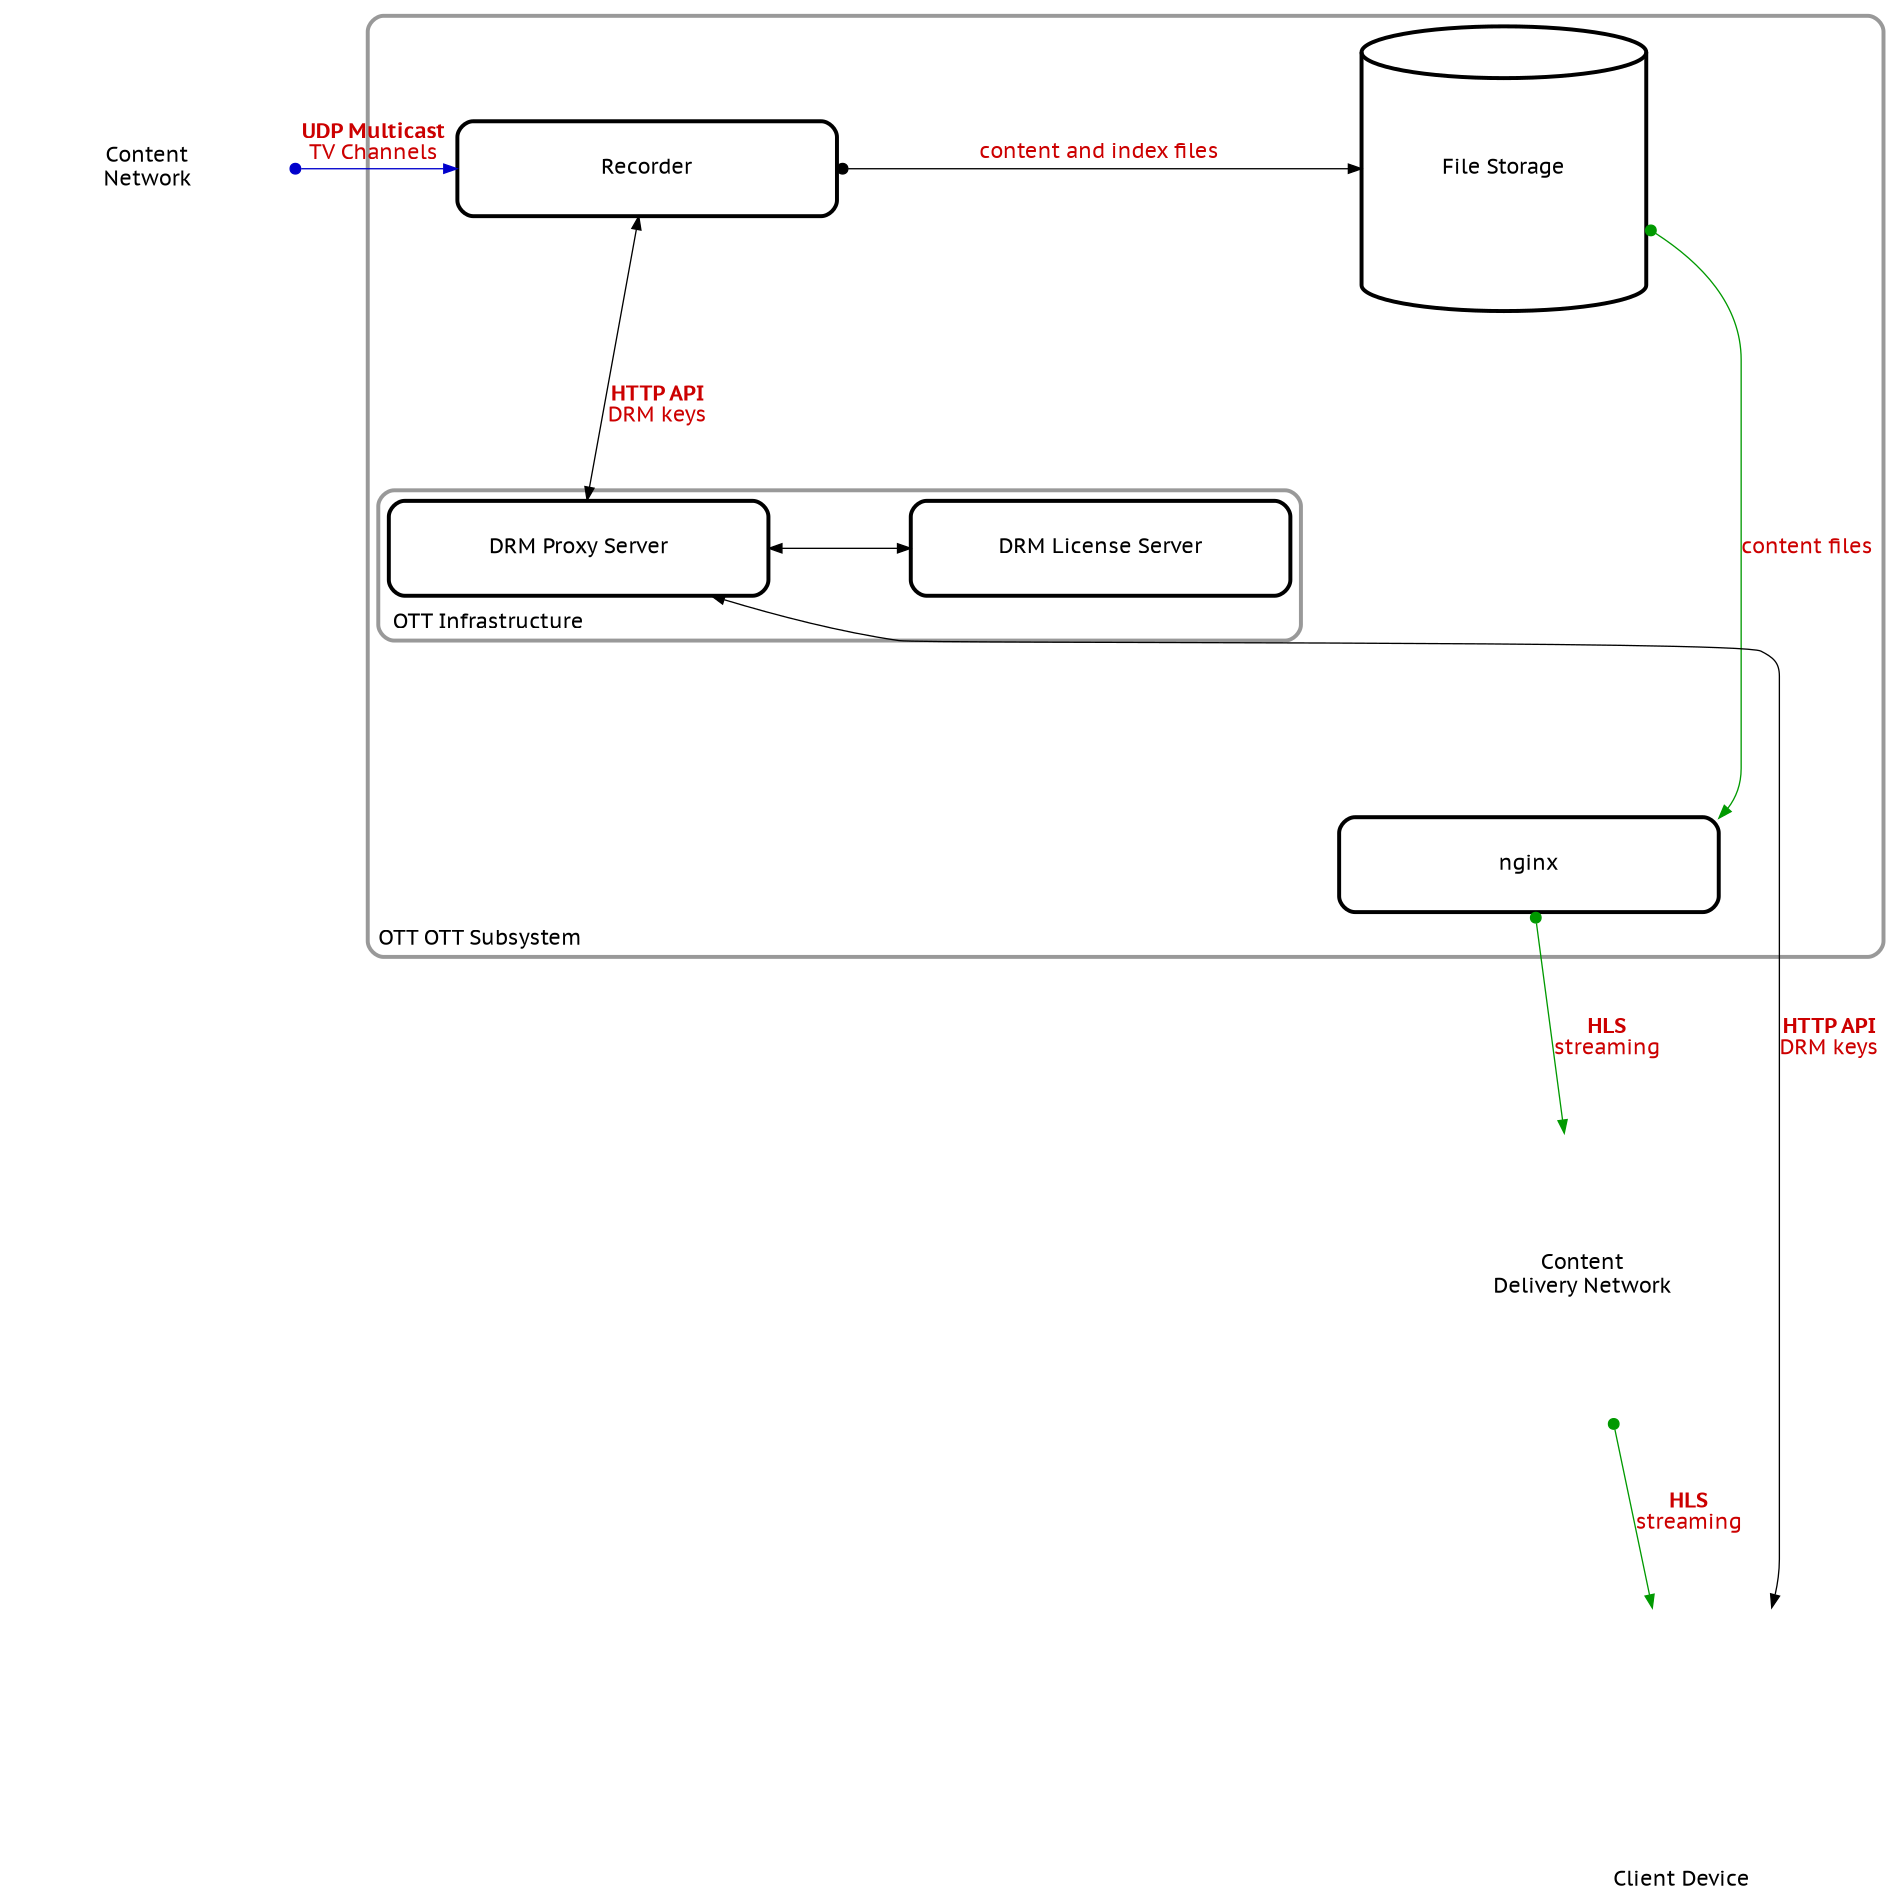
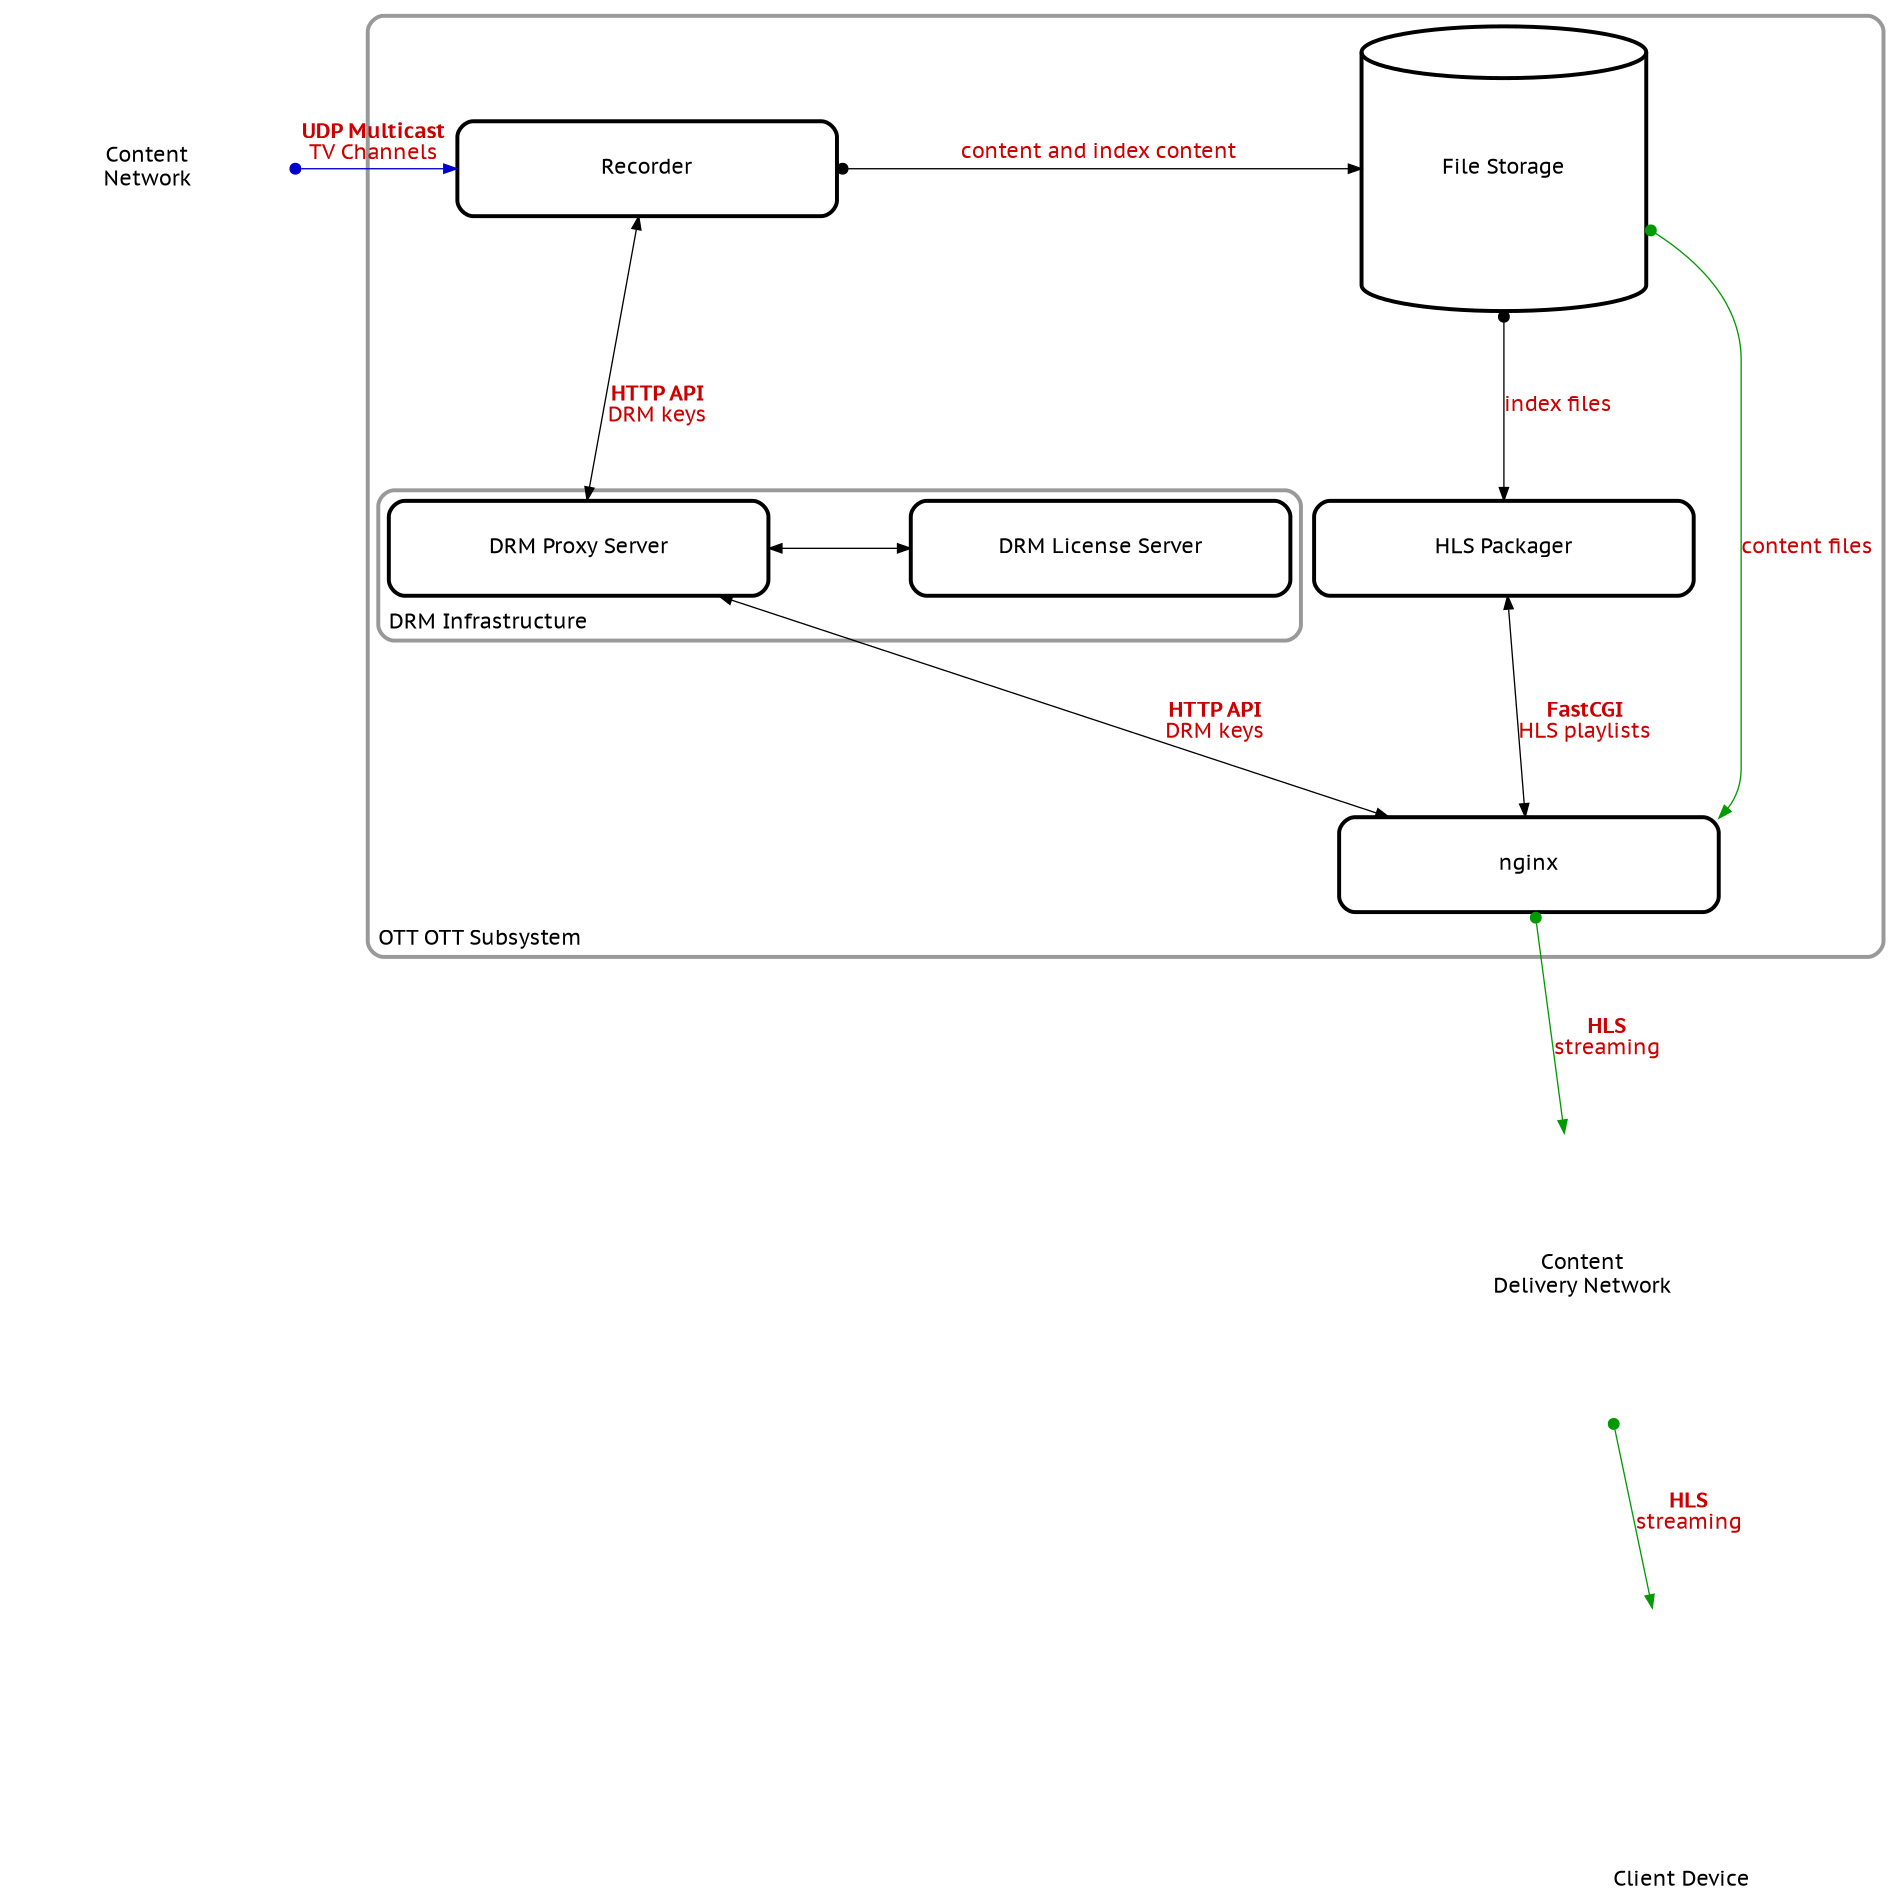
(1099, 153) -> (1099, 153)
none -> (1504, 548)
(488, 623) -> (488, 623)
(1716, 648) -> (1054, 707)
